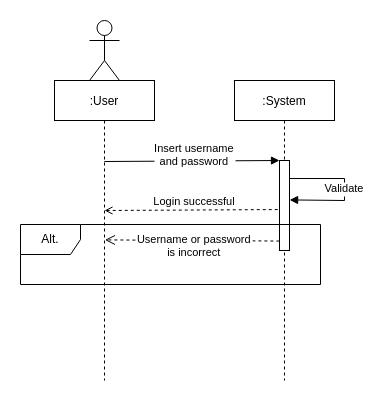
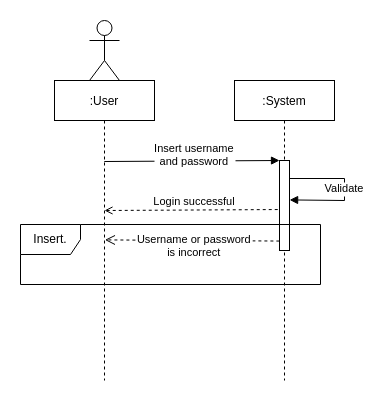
(51, 240) -> (51, 240)
